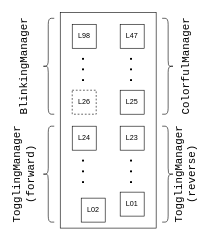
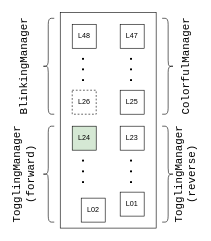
(84, 36) -> (84, 36)
(84, 138) -> (84, 138)
